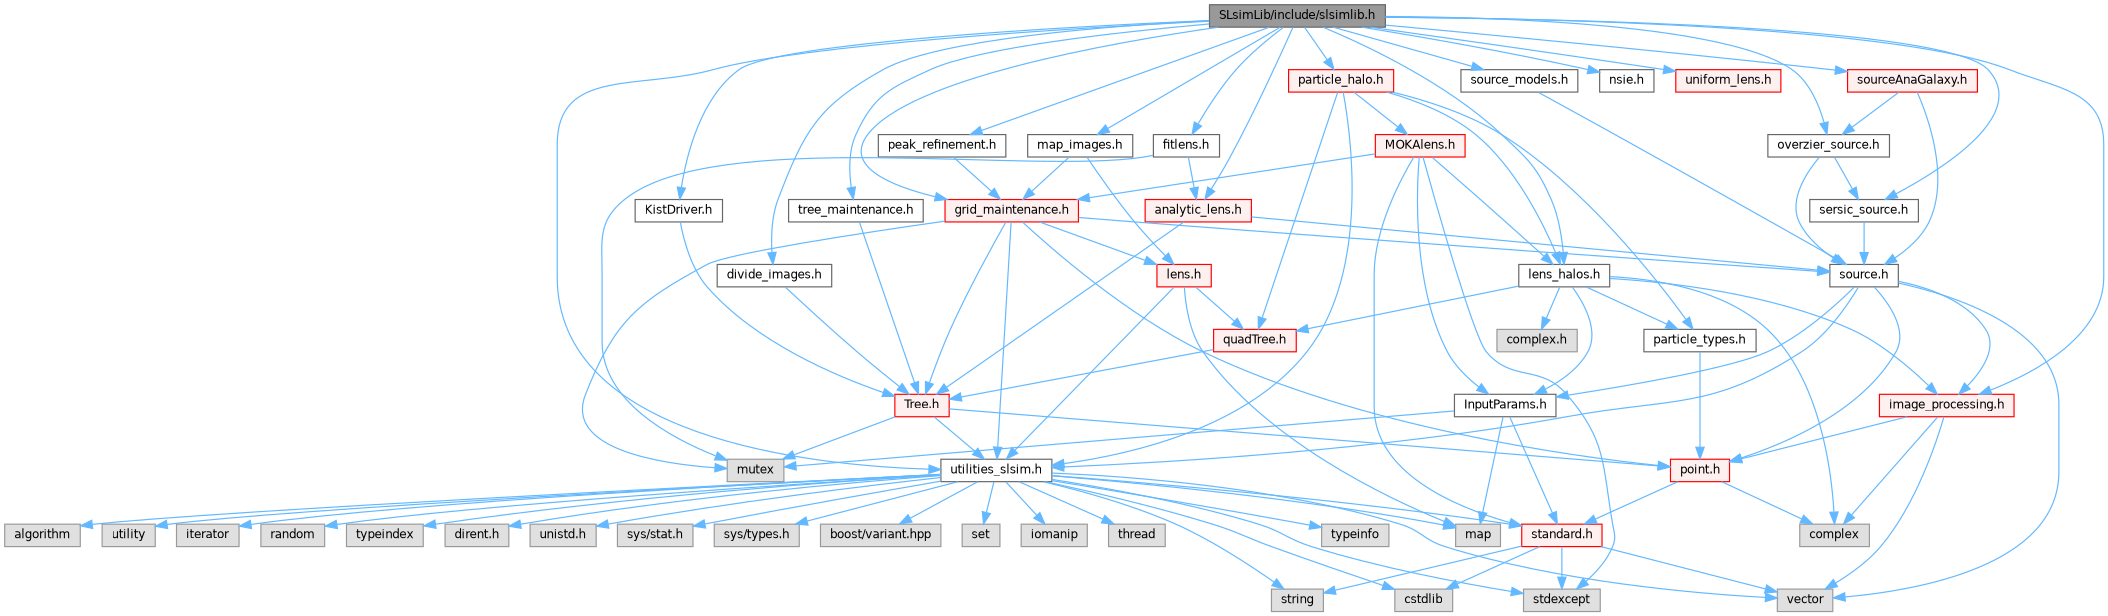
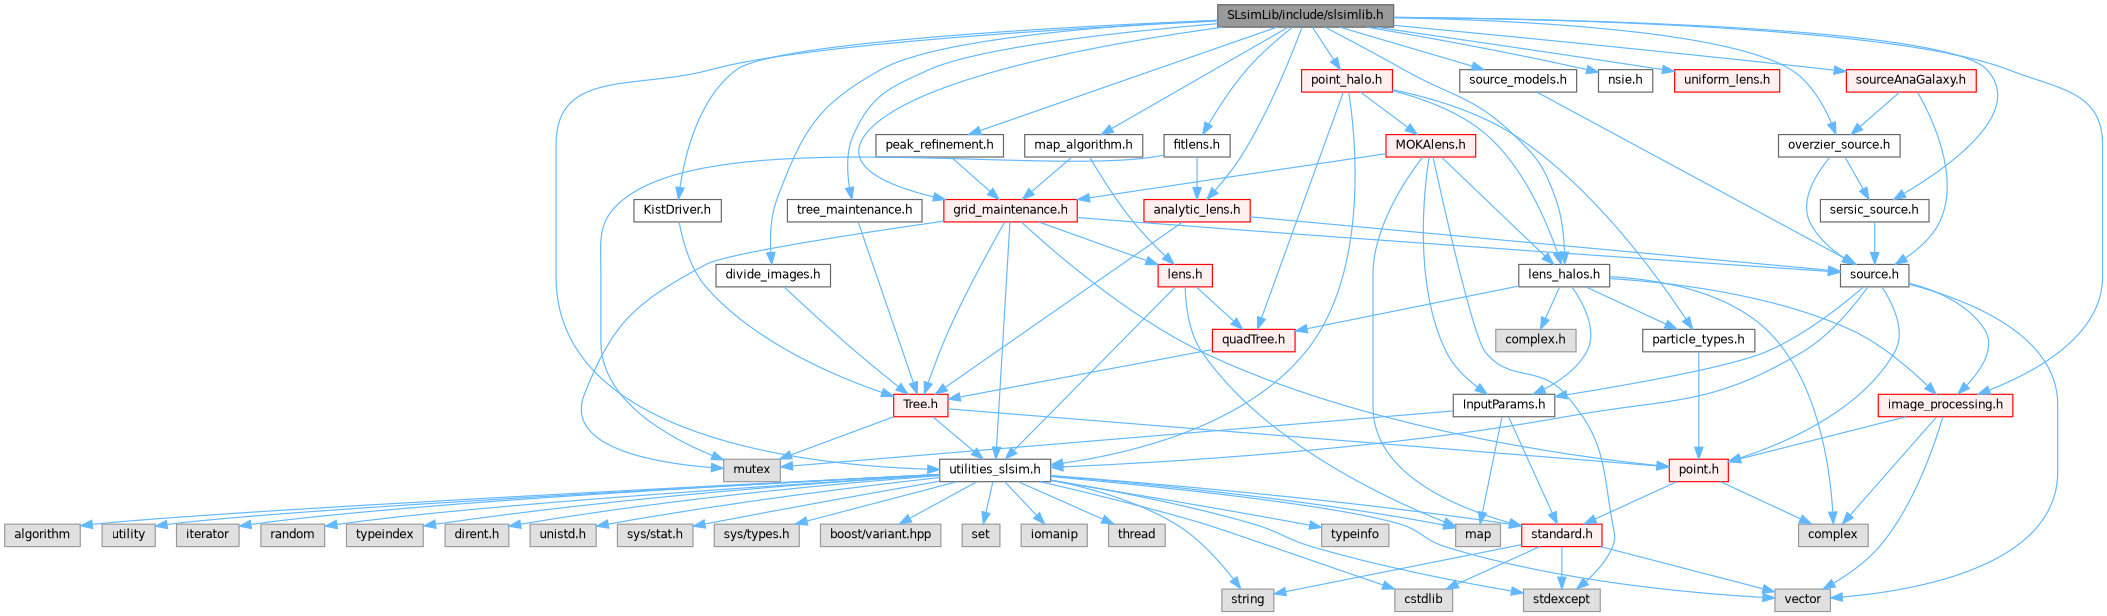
(1341, 81) -> (1347, 81)
(1080, 146) -> (1084, 146)
